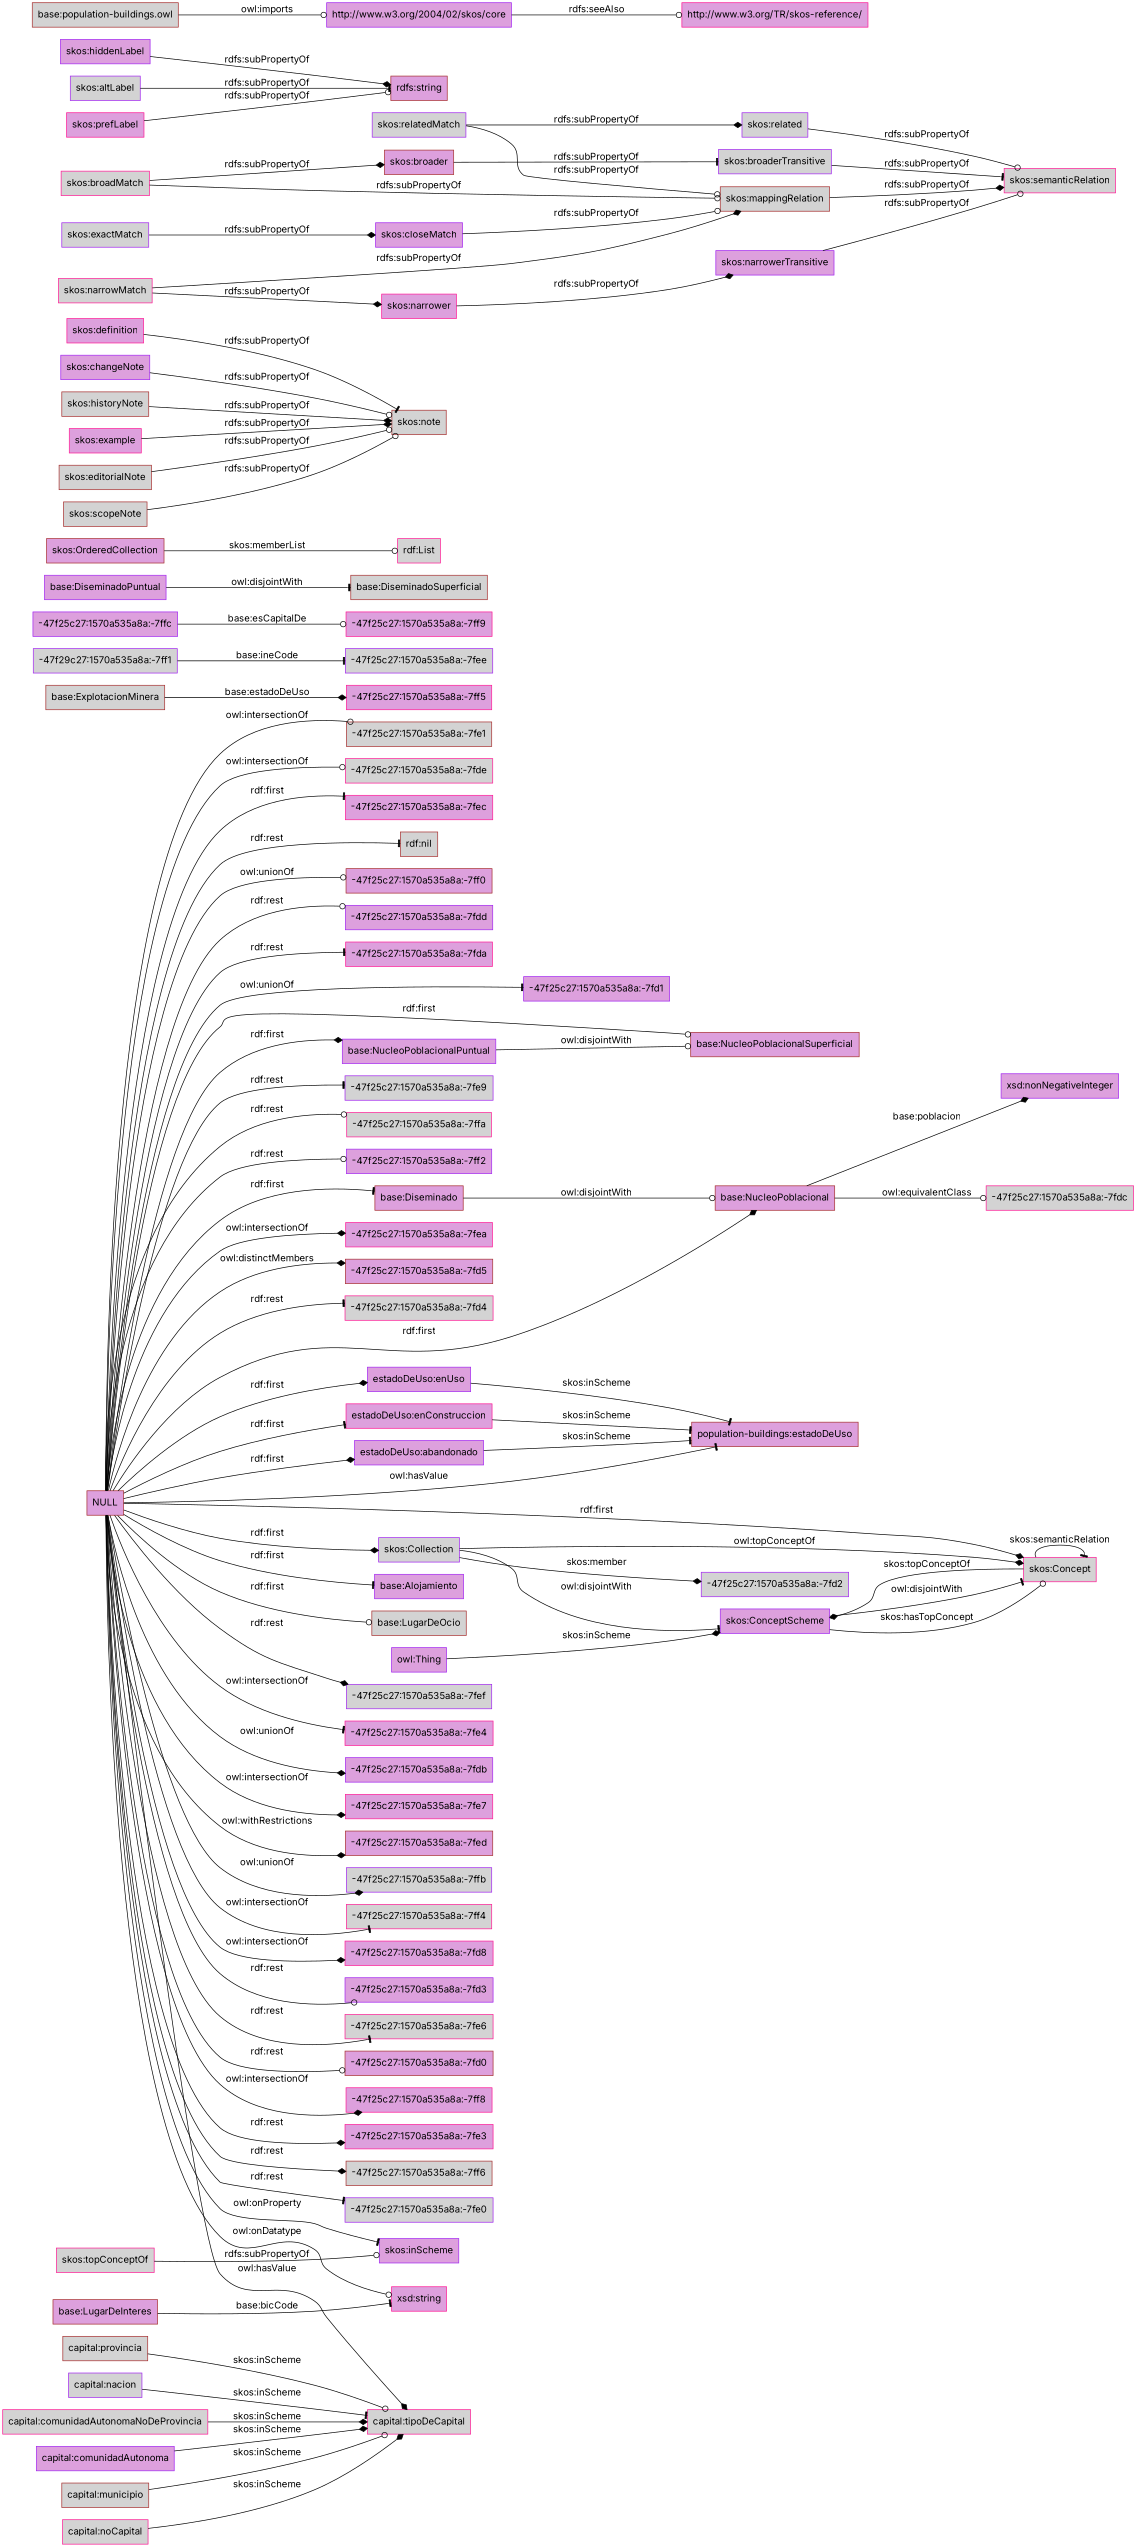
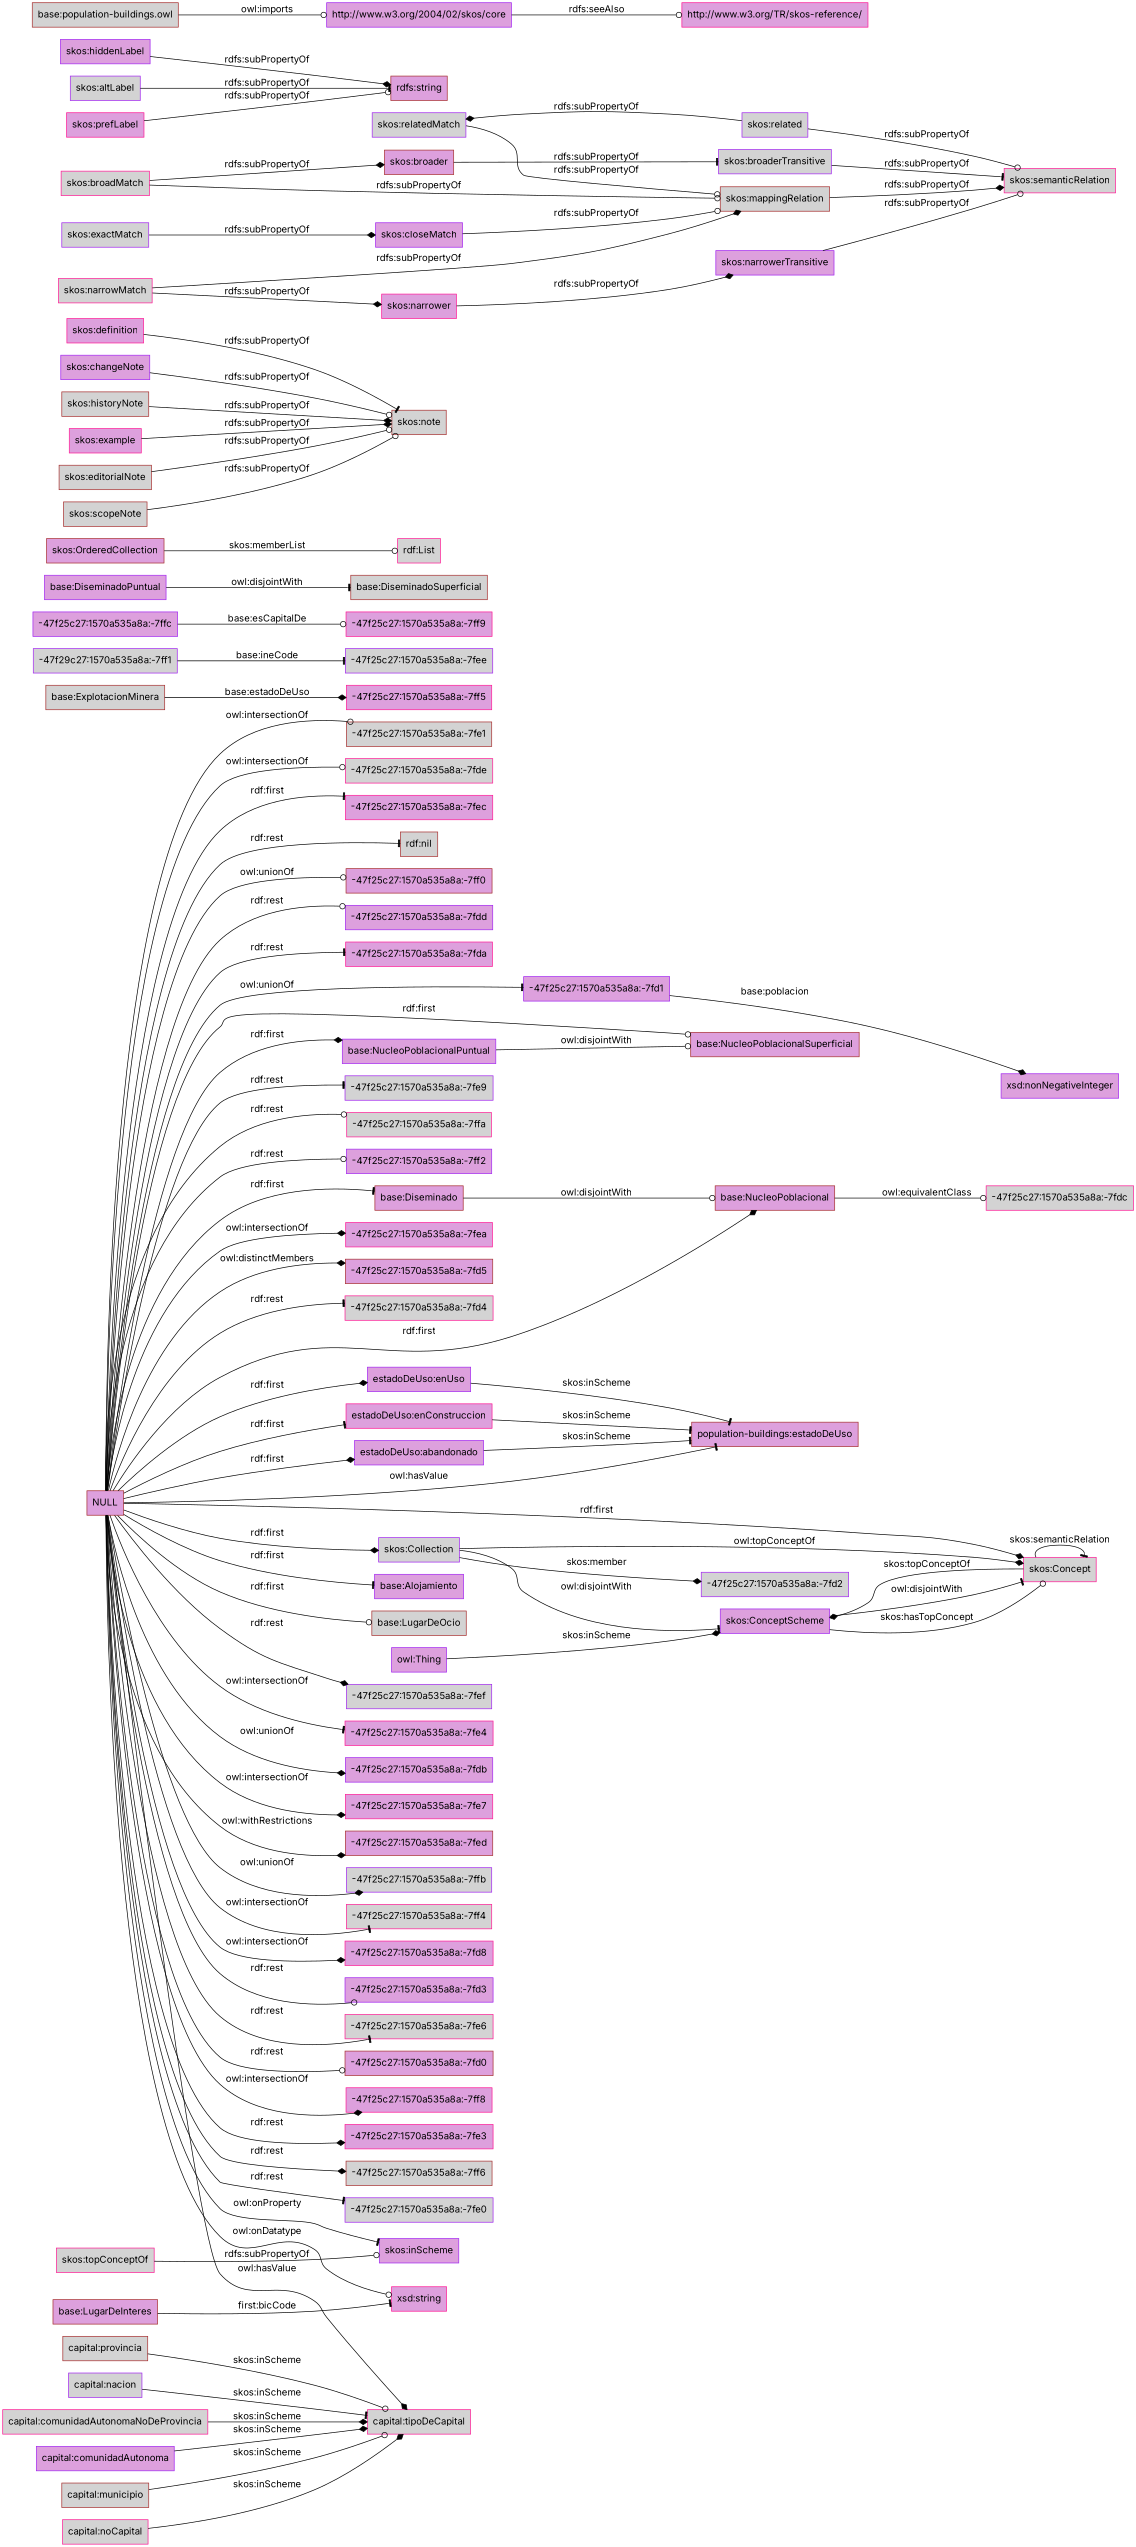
(600, 125) -> (608, 112)
(914, 1143) -> (846, 1022)
(267, 2306) -> (267, 2306)
